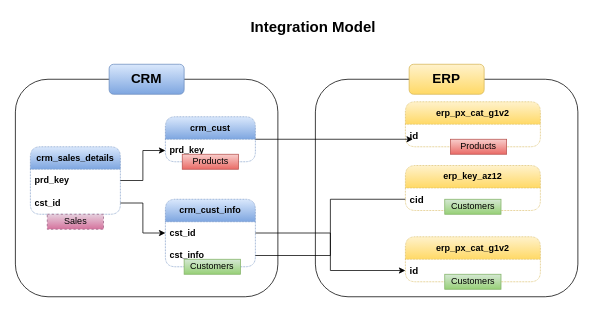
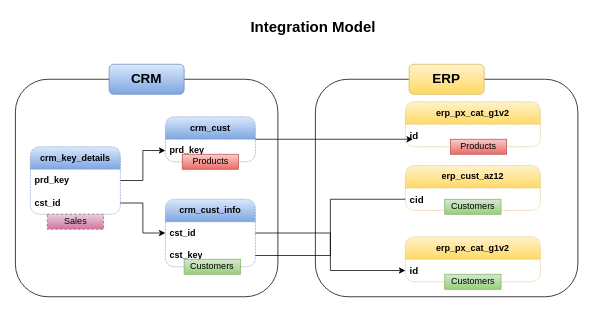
(75, 158) -> (75, 158)
(473, 177) -> (473, 177)
(189, 255) -> (188, 255)
